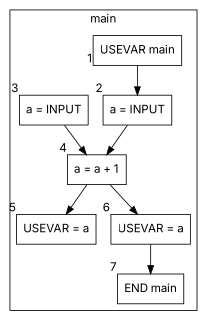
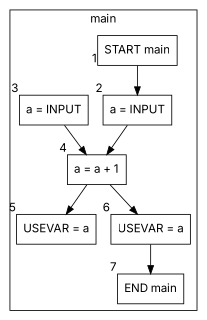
(137, 50) -> (137, 50)
